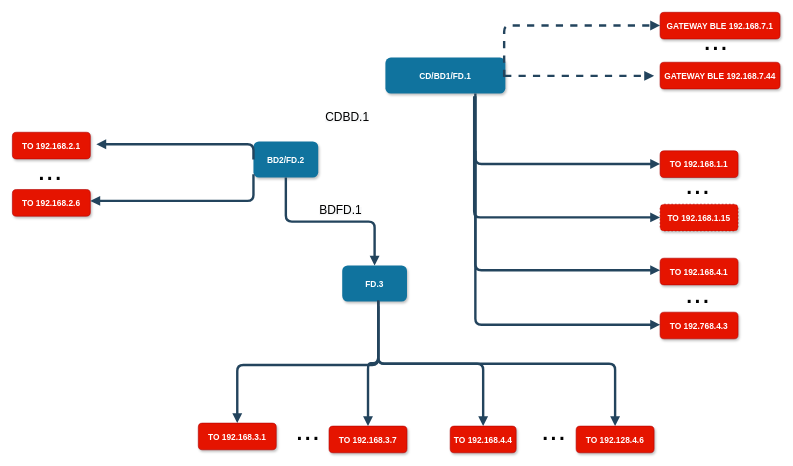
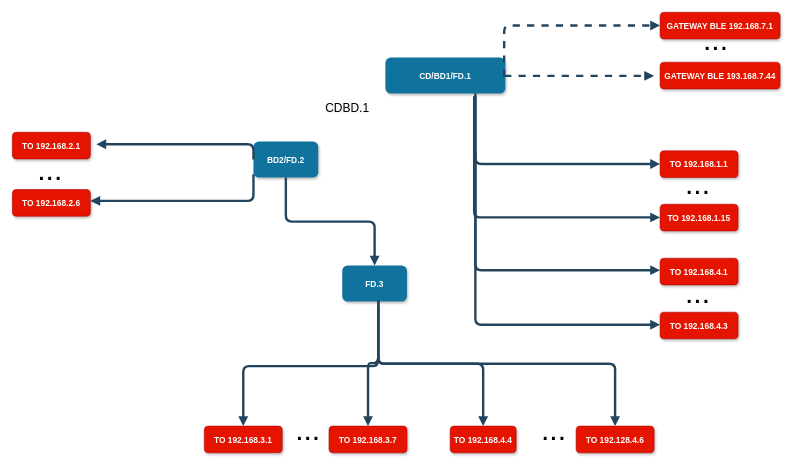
(720, 76) -> (720, 76)
(357, 117) -> (357, 108)
(360, 210) -> none
(699, 218) -> (699, 218)
(699, 326) -> (699, 326)
(237, 437) -> (243, 440)
